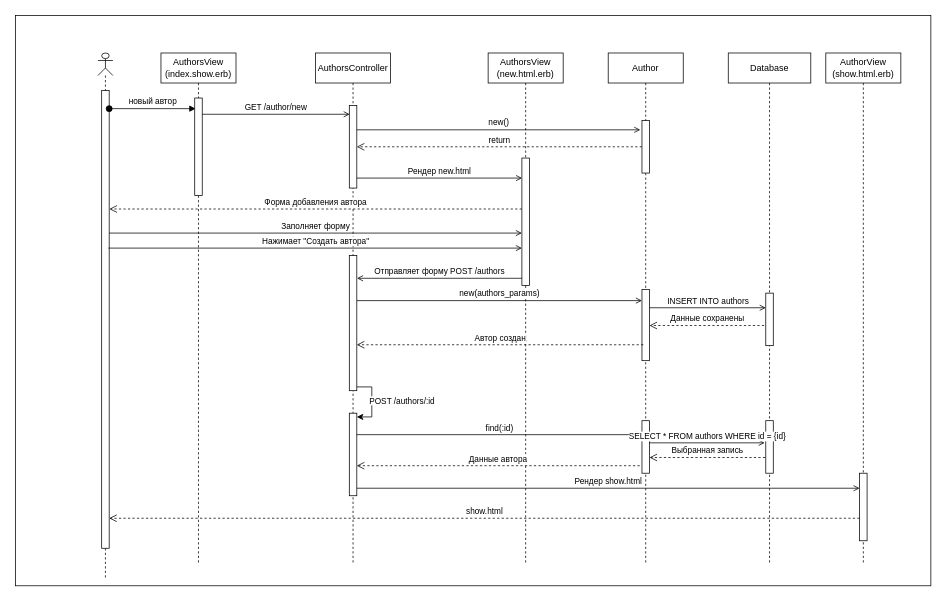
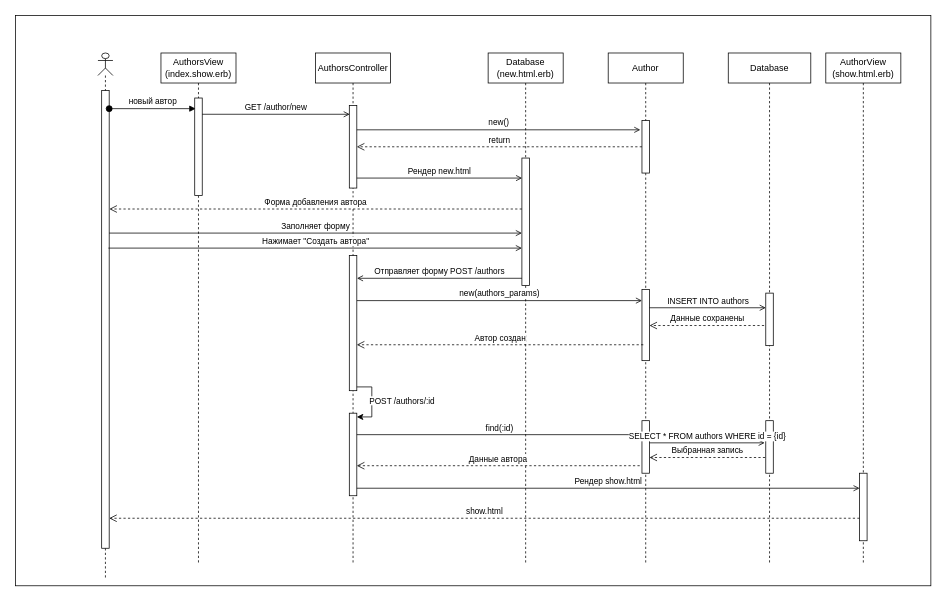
(525, 68) -> (525, 68)
